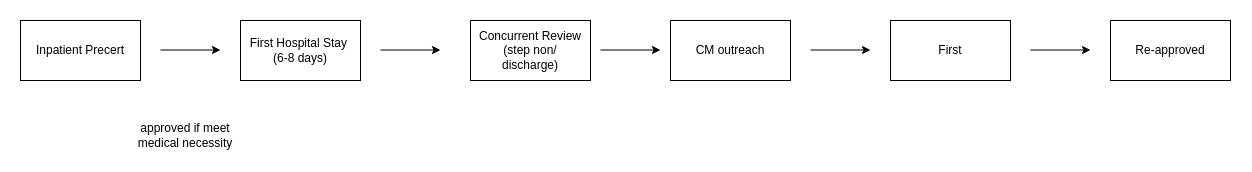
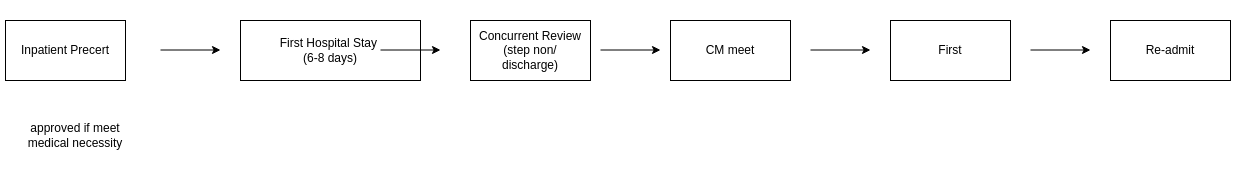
(81, 51) -> (66, 51)
(301, 51) -> (331, 51)
(731, 51) -> (731, 51)
(1171, 51) -> (1171, 51)
(186, 136) -> (76, 136)
